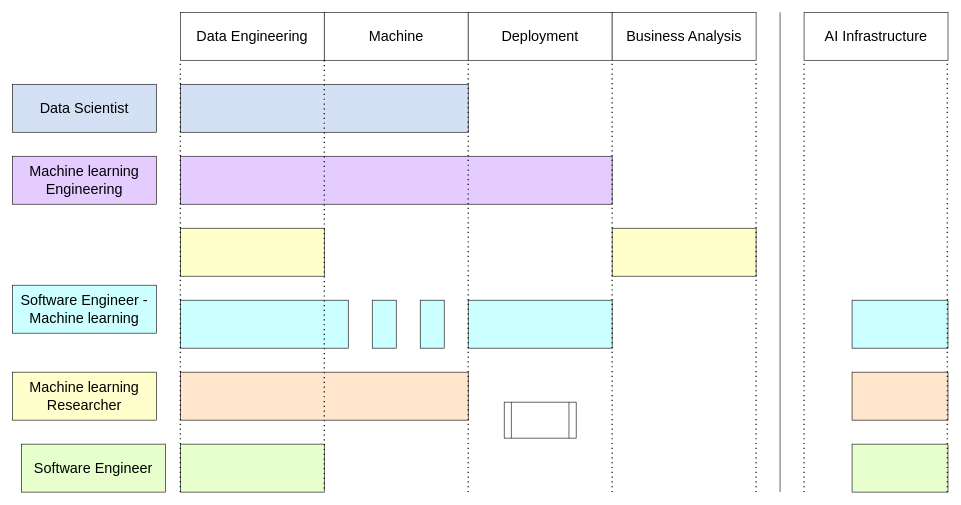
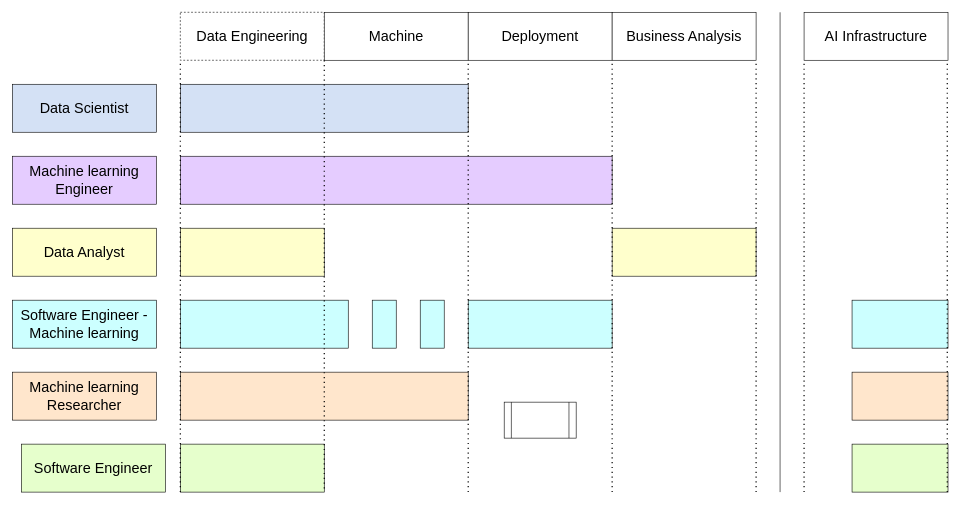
(252, 36) -> (252, 36)
(84, 180) -> (84, 180)
none -> (84, 252)
(84, 309) -> (84, 324)
(84, 396) -> (84, 396)
